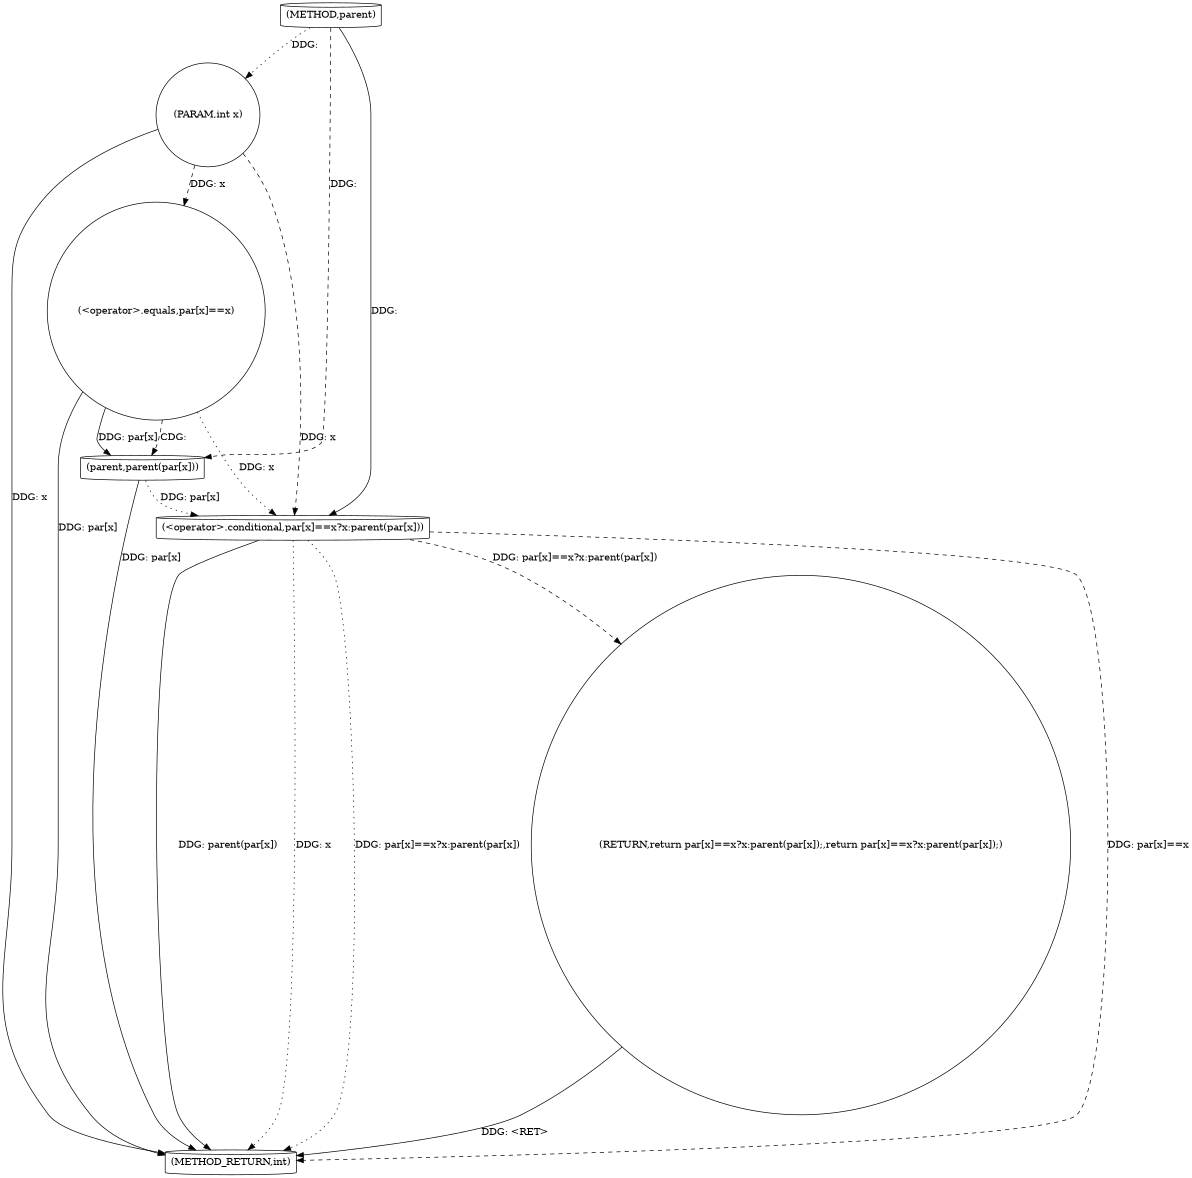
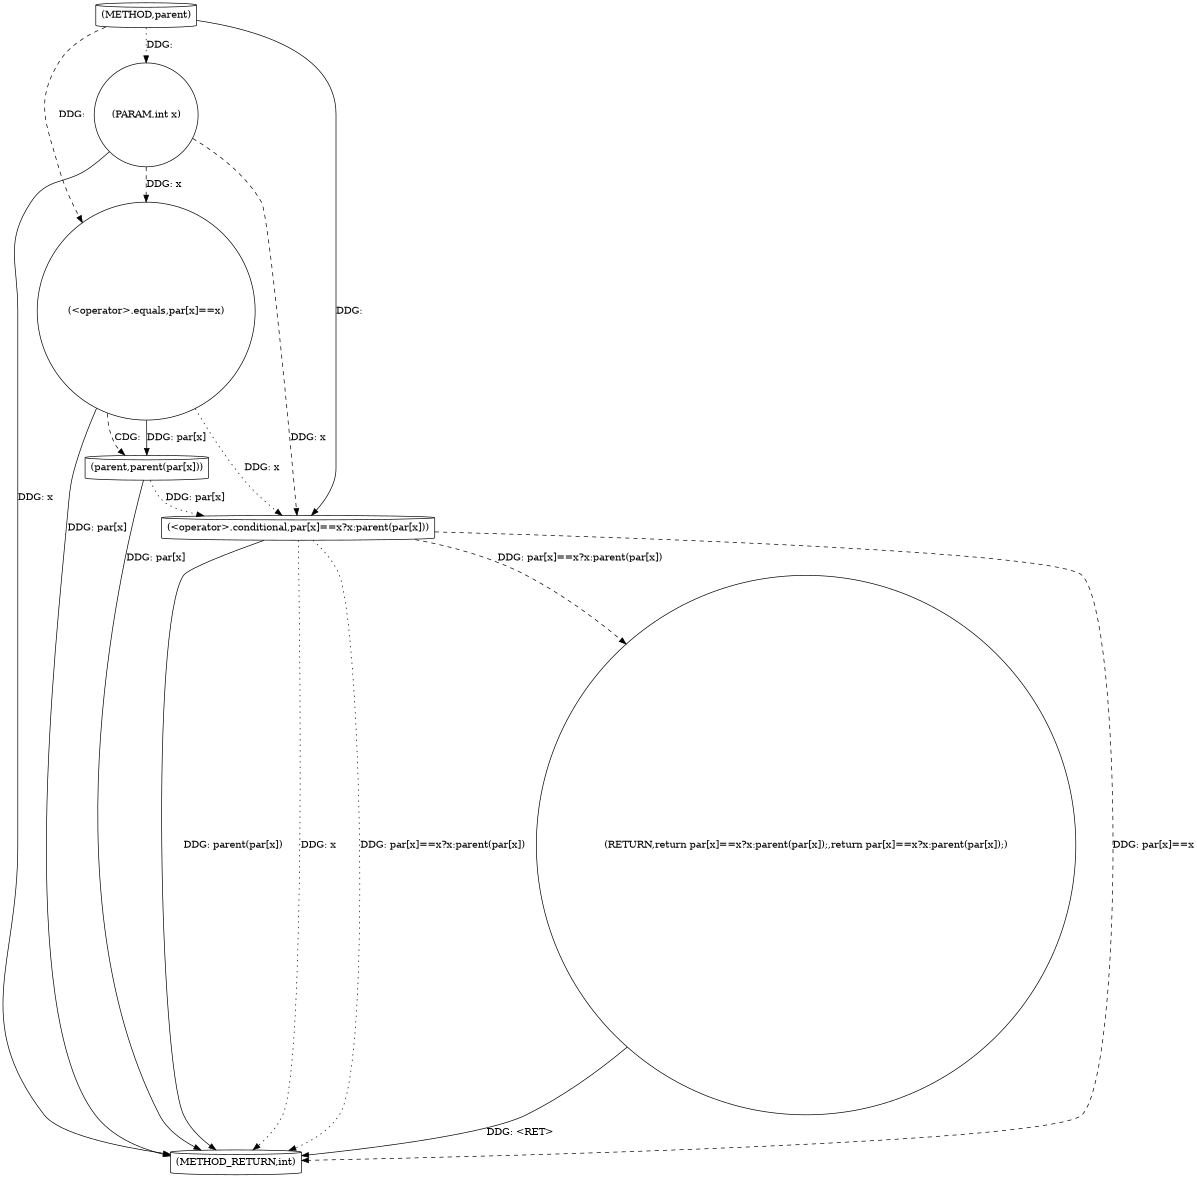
(328, 292) -> (45, 111)
